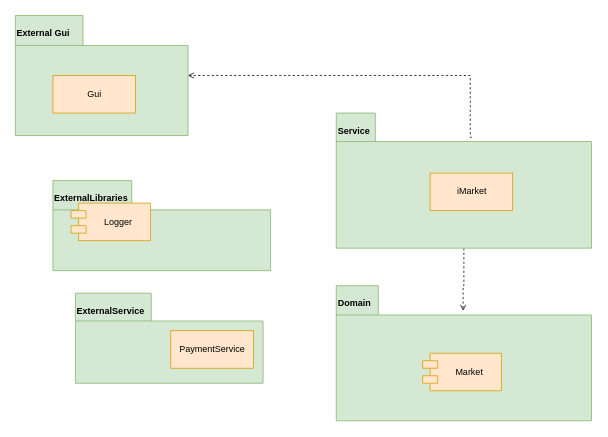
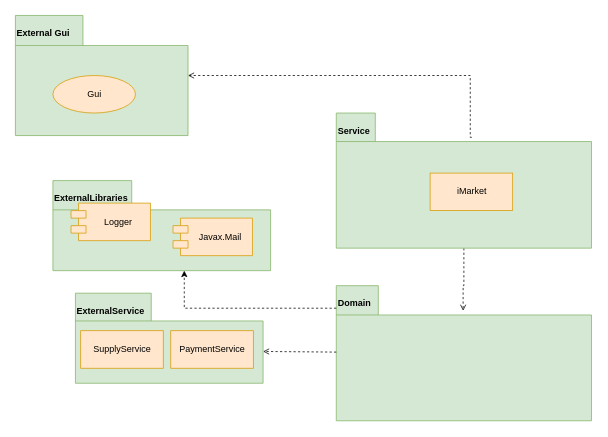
(94, 94) -> (94, 94)
none -> (213, 237)
none -> (244, 308)
none -> (122, 349)
none -> (301, 351)
(462, 372) -> none
